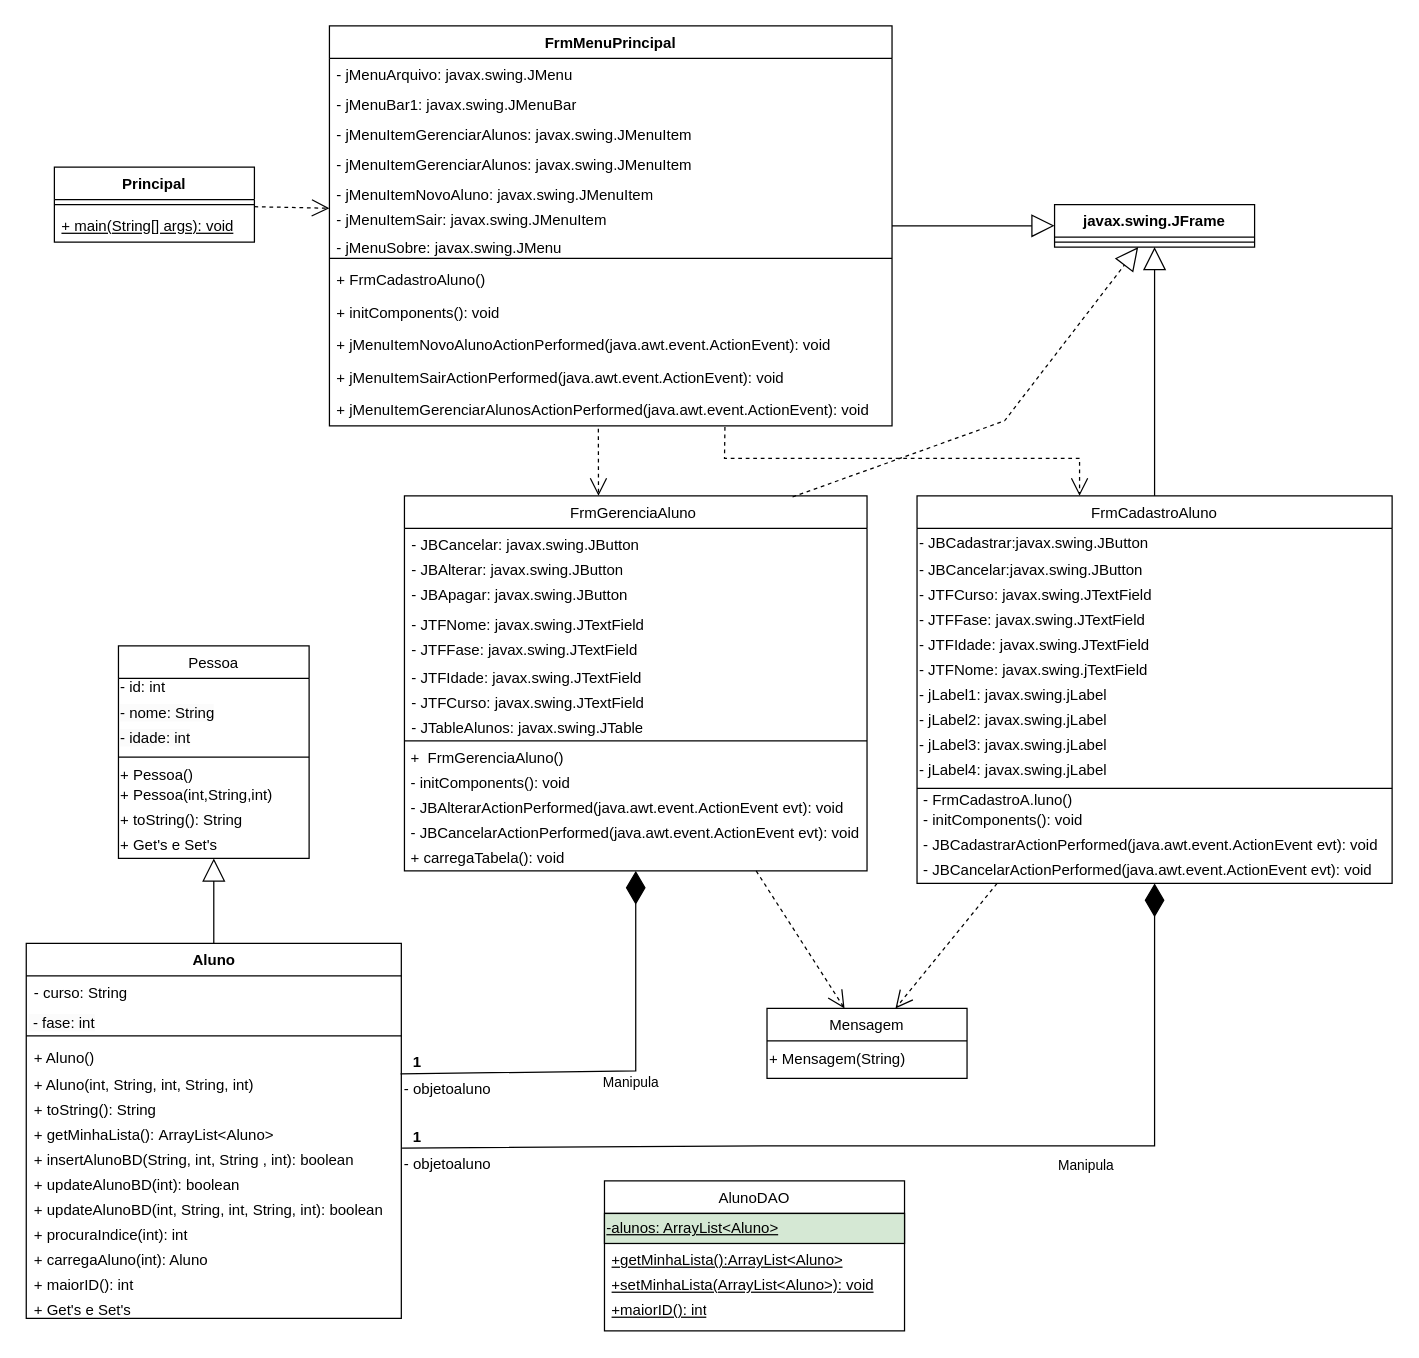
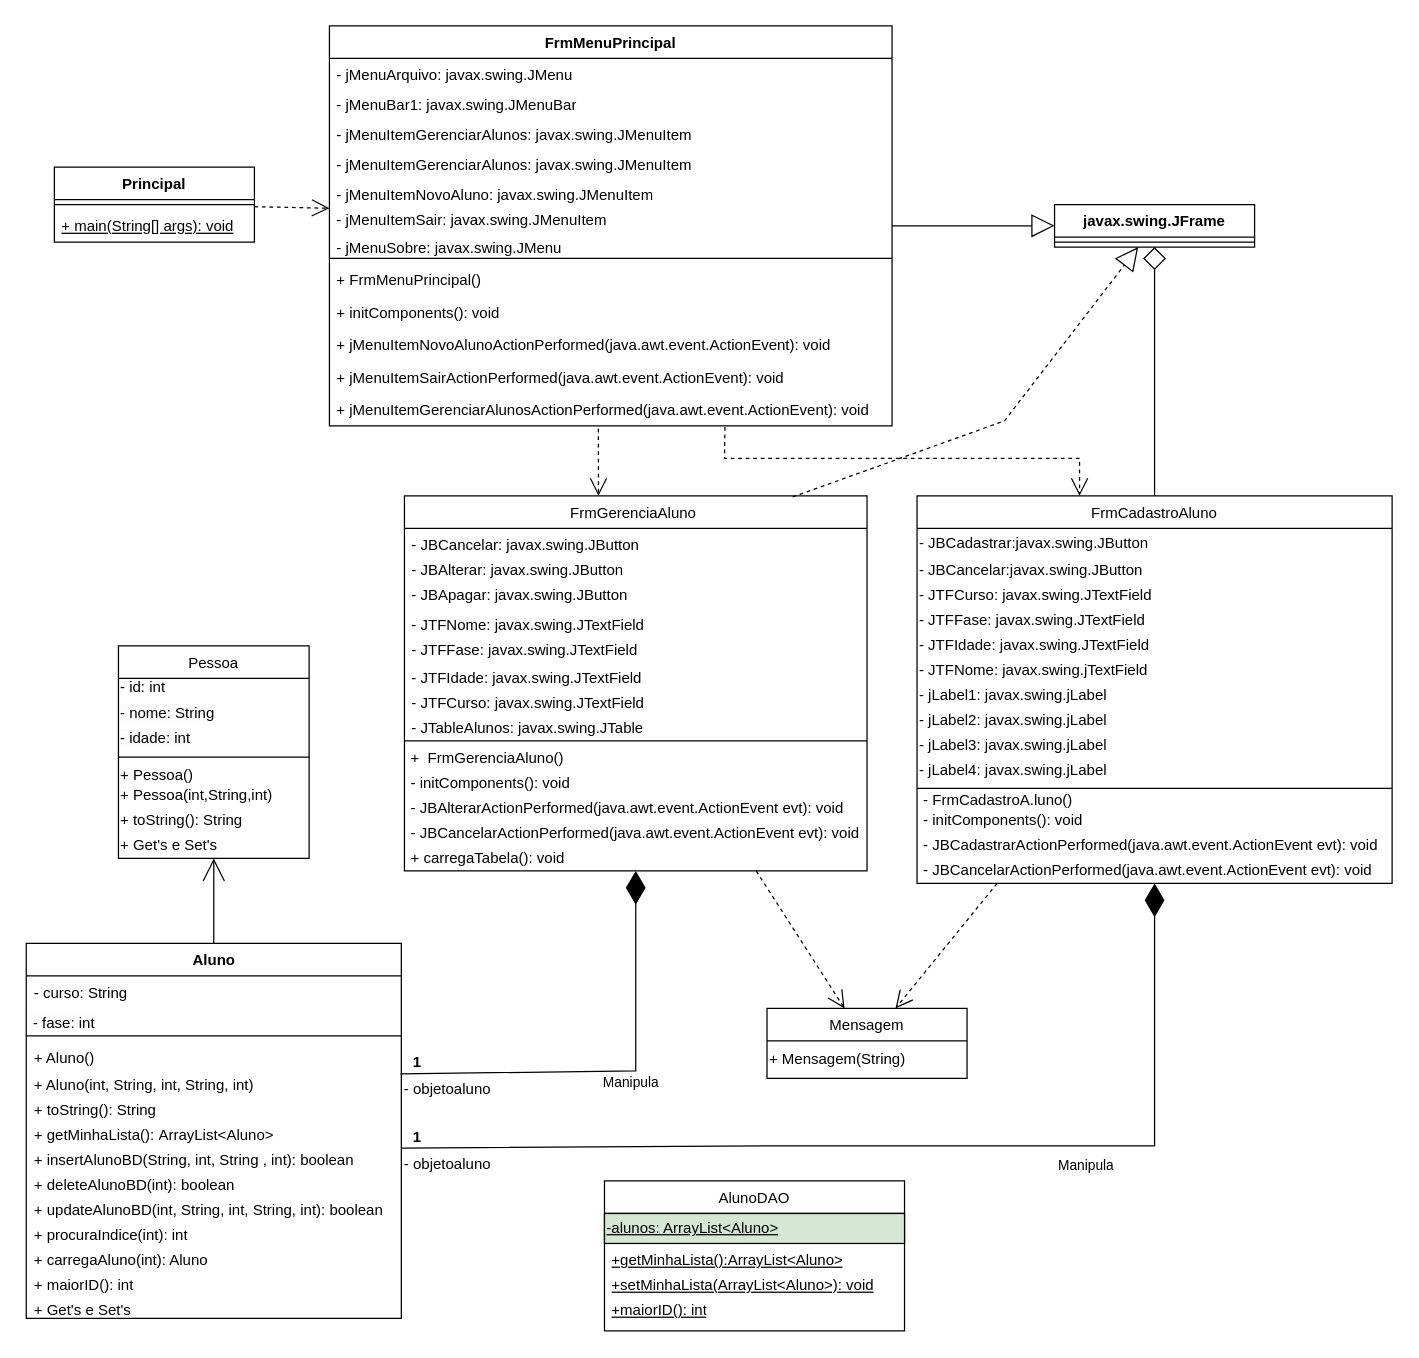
(1154, 271) -> (1154, 270)
(419, 281) -> (415, 281)
(214, 882) -> (214, 872)
(146, 1186) -> (144, 1186)
